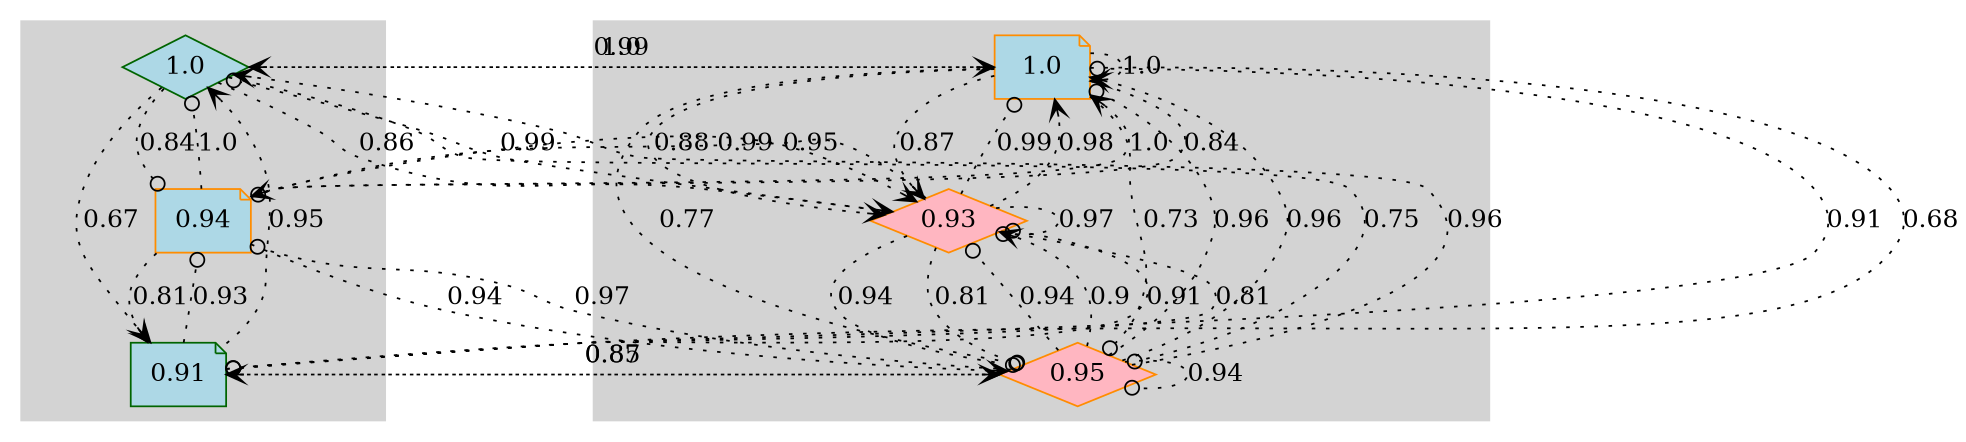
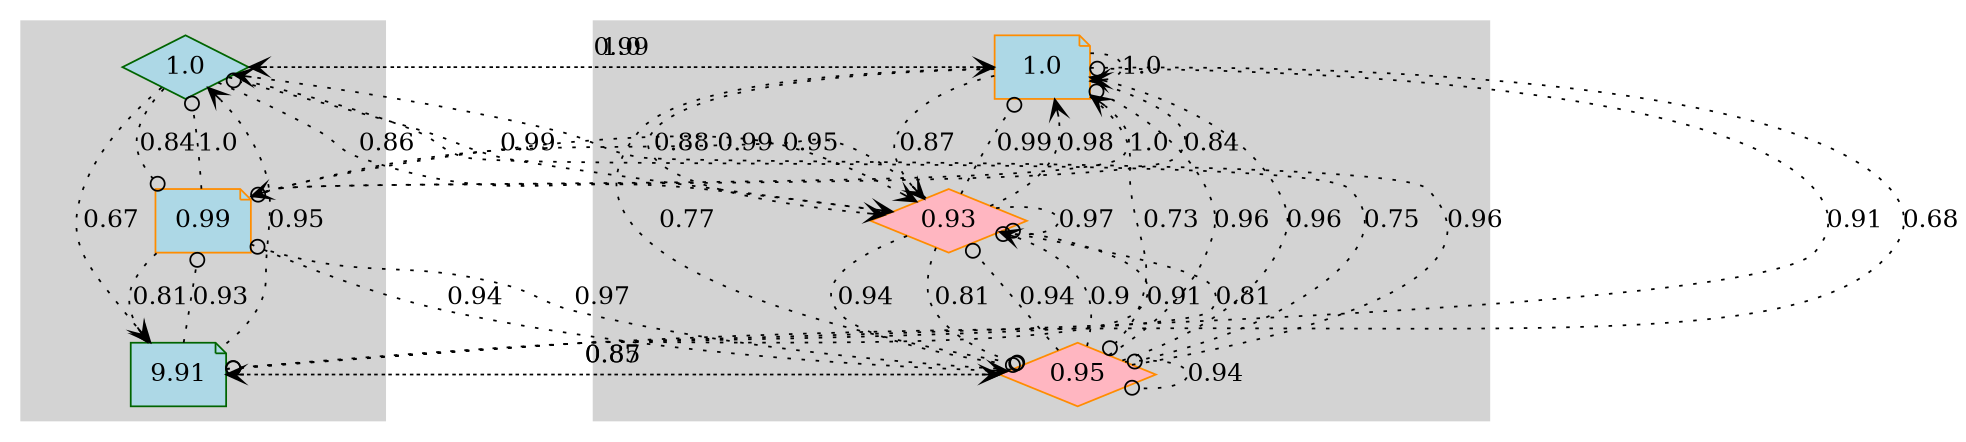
(203, 221) -> (203, 221)
(178, 375) -> (178, 375)
